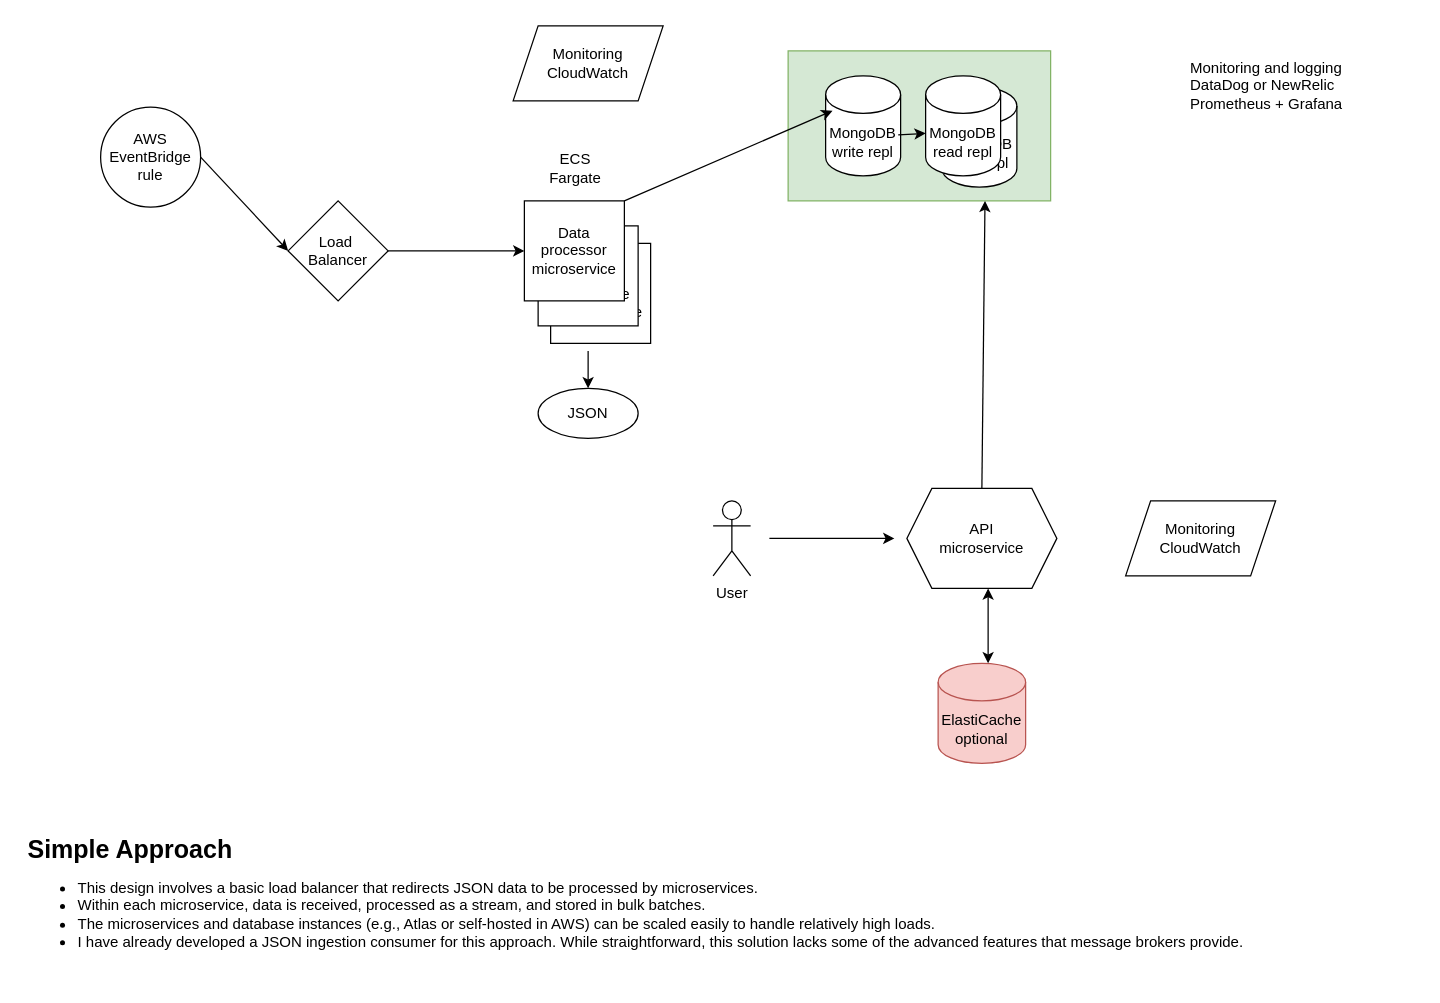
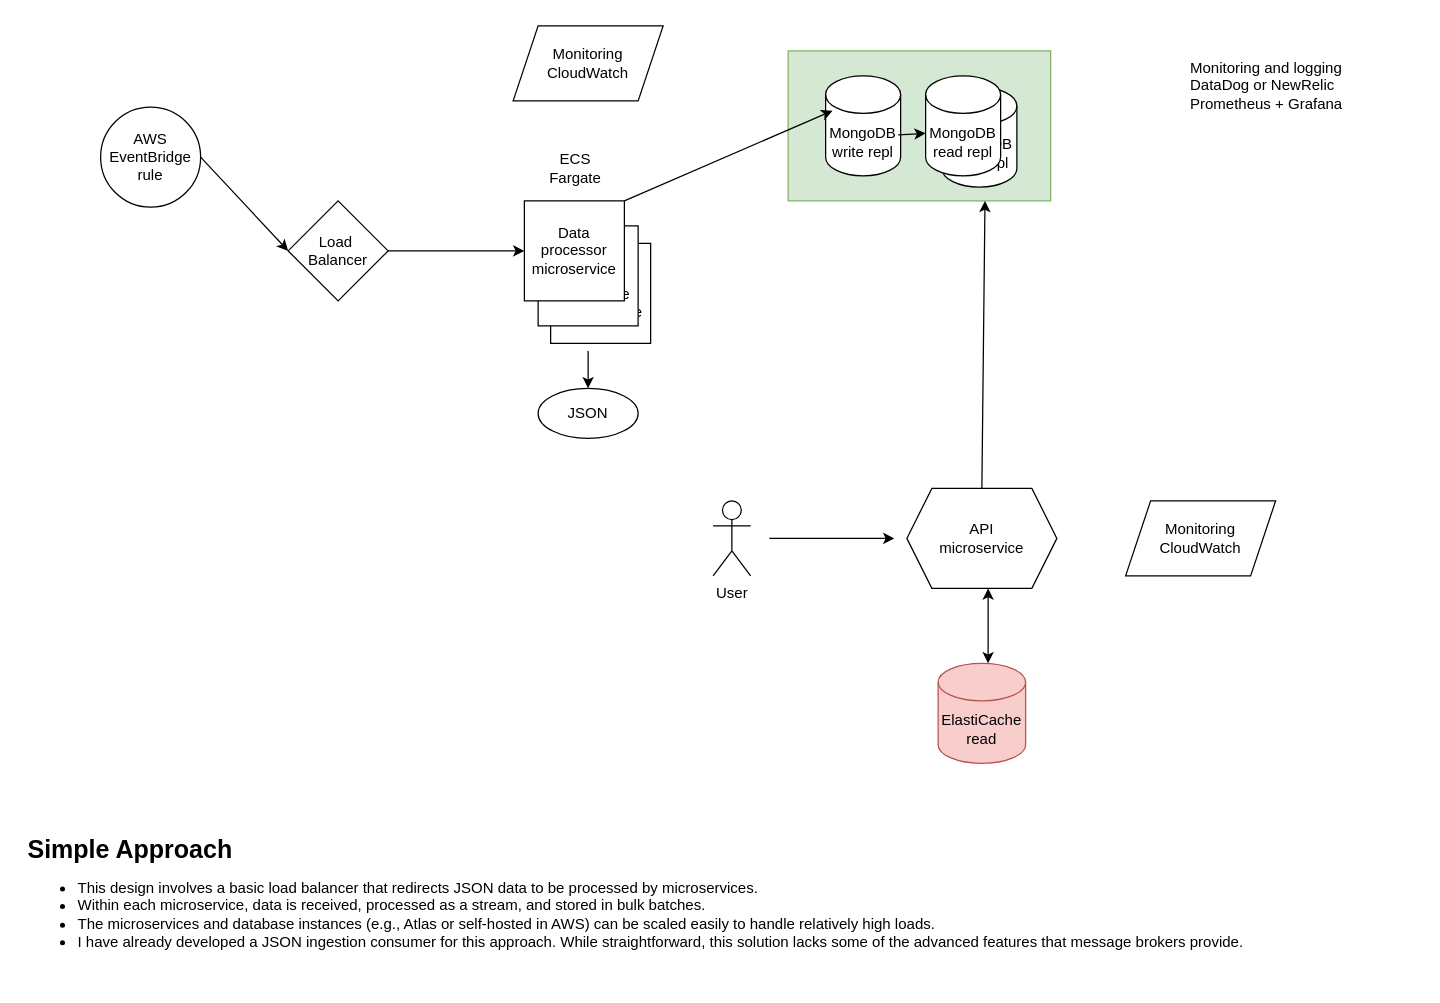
(982, 729) -> (982, 729)
